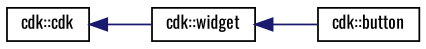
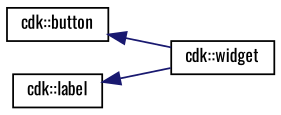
(48, 24) -> (58, 91)
(295, 24) -> (148, 43)
